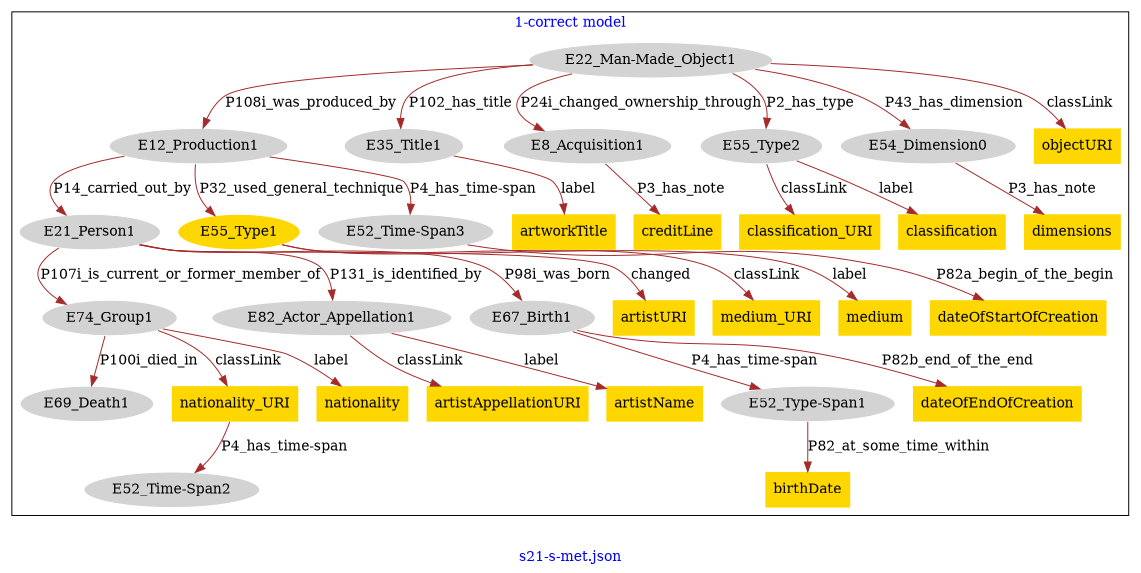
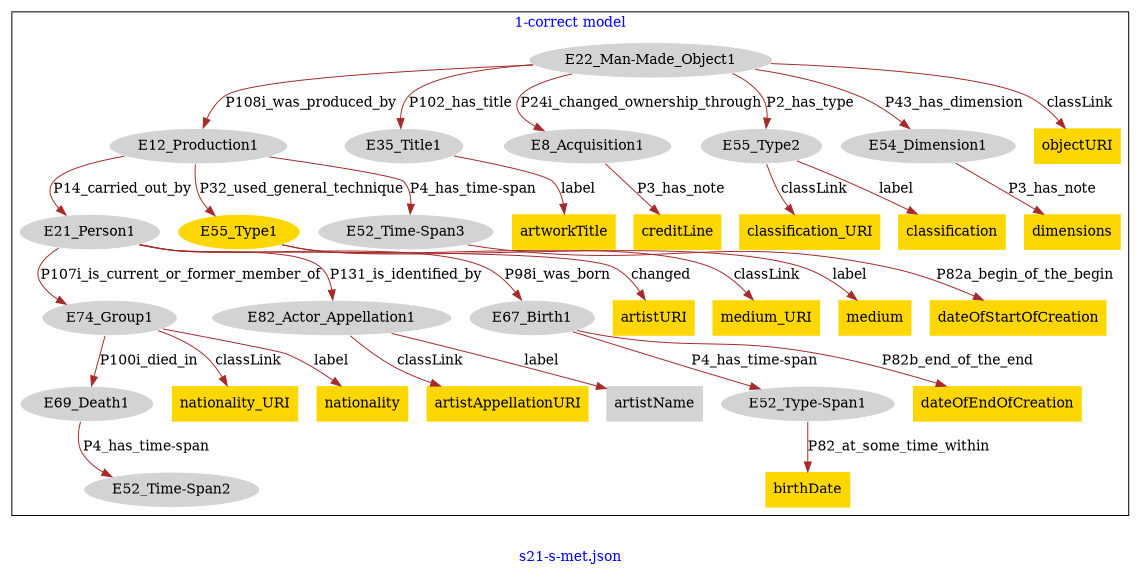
(928, 146) -> (928, 146)
(655, 404) -> (655, 404)
(219, 446) -> (81, 451)
